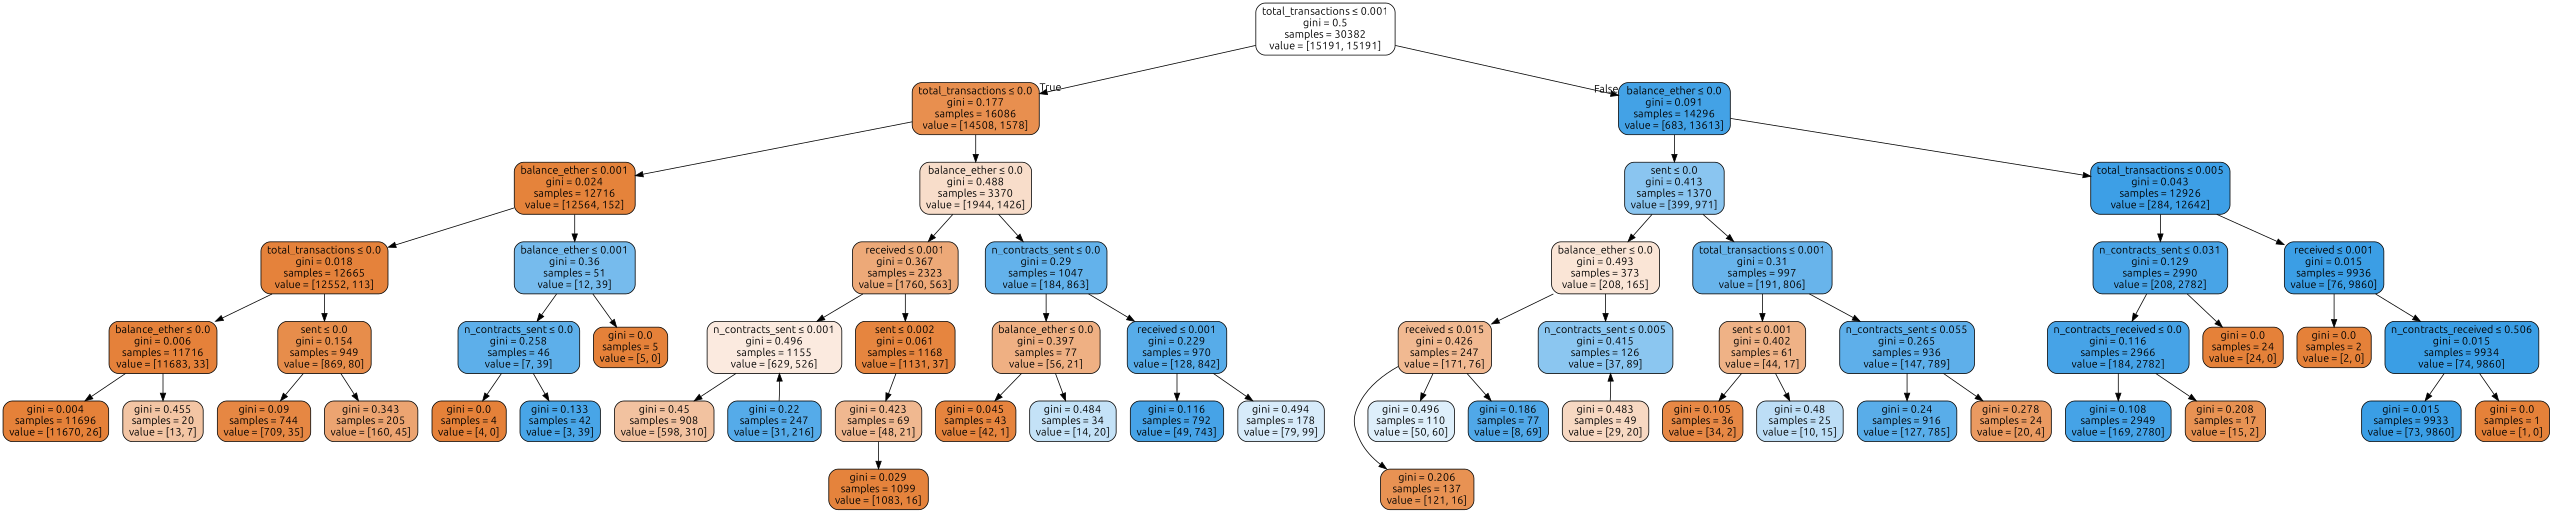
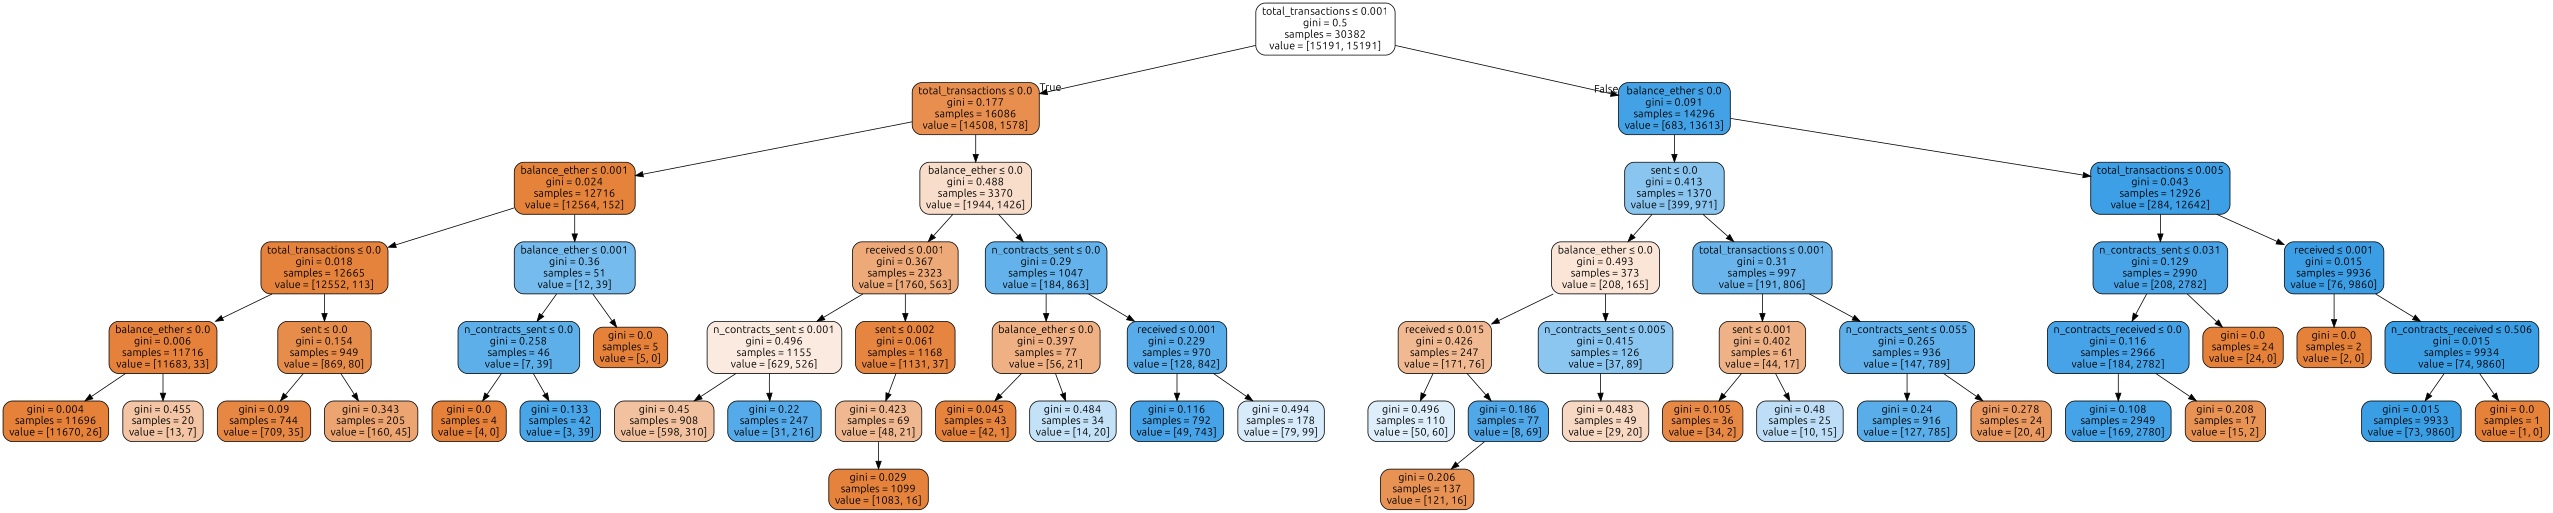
(780, 391) -> (769, 383)
(1611, 391) -> (1600, 383)
(1356, 411) -> (1471, 453)
